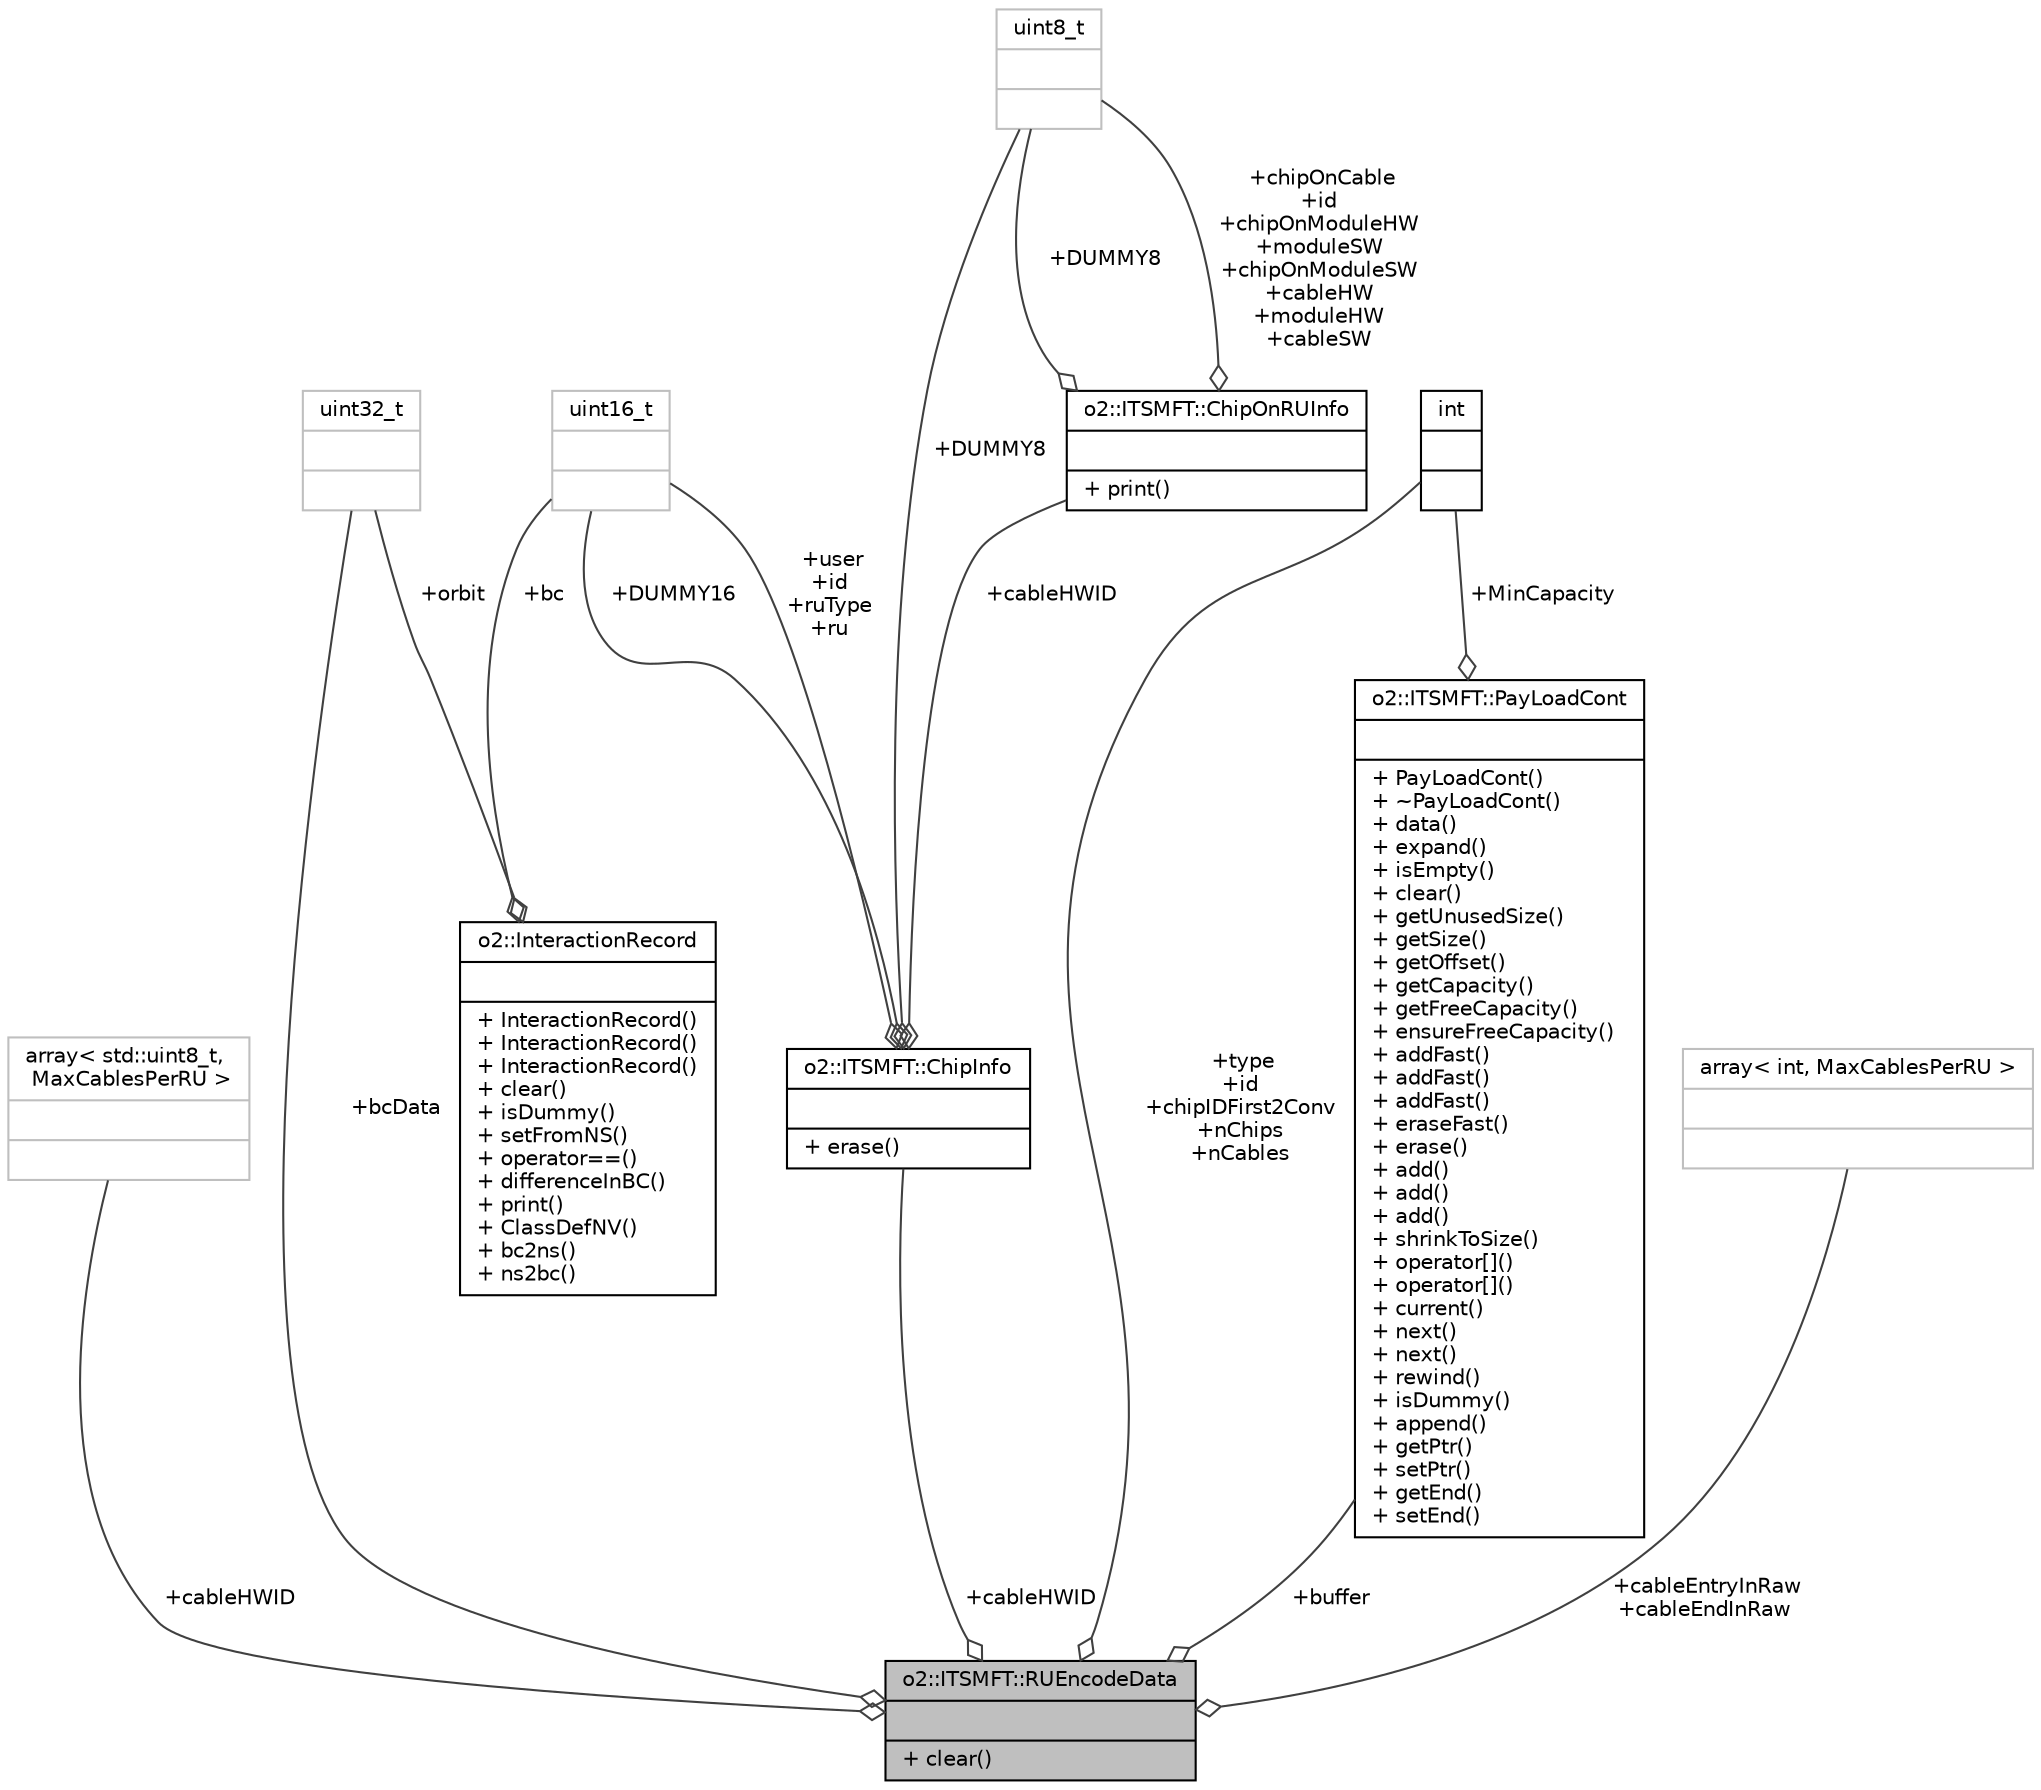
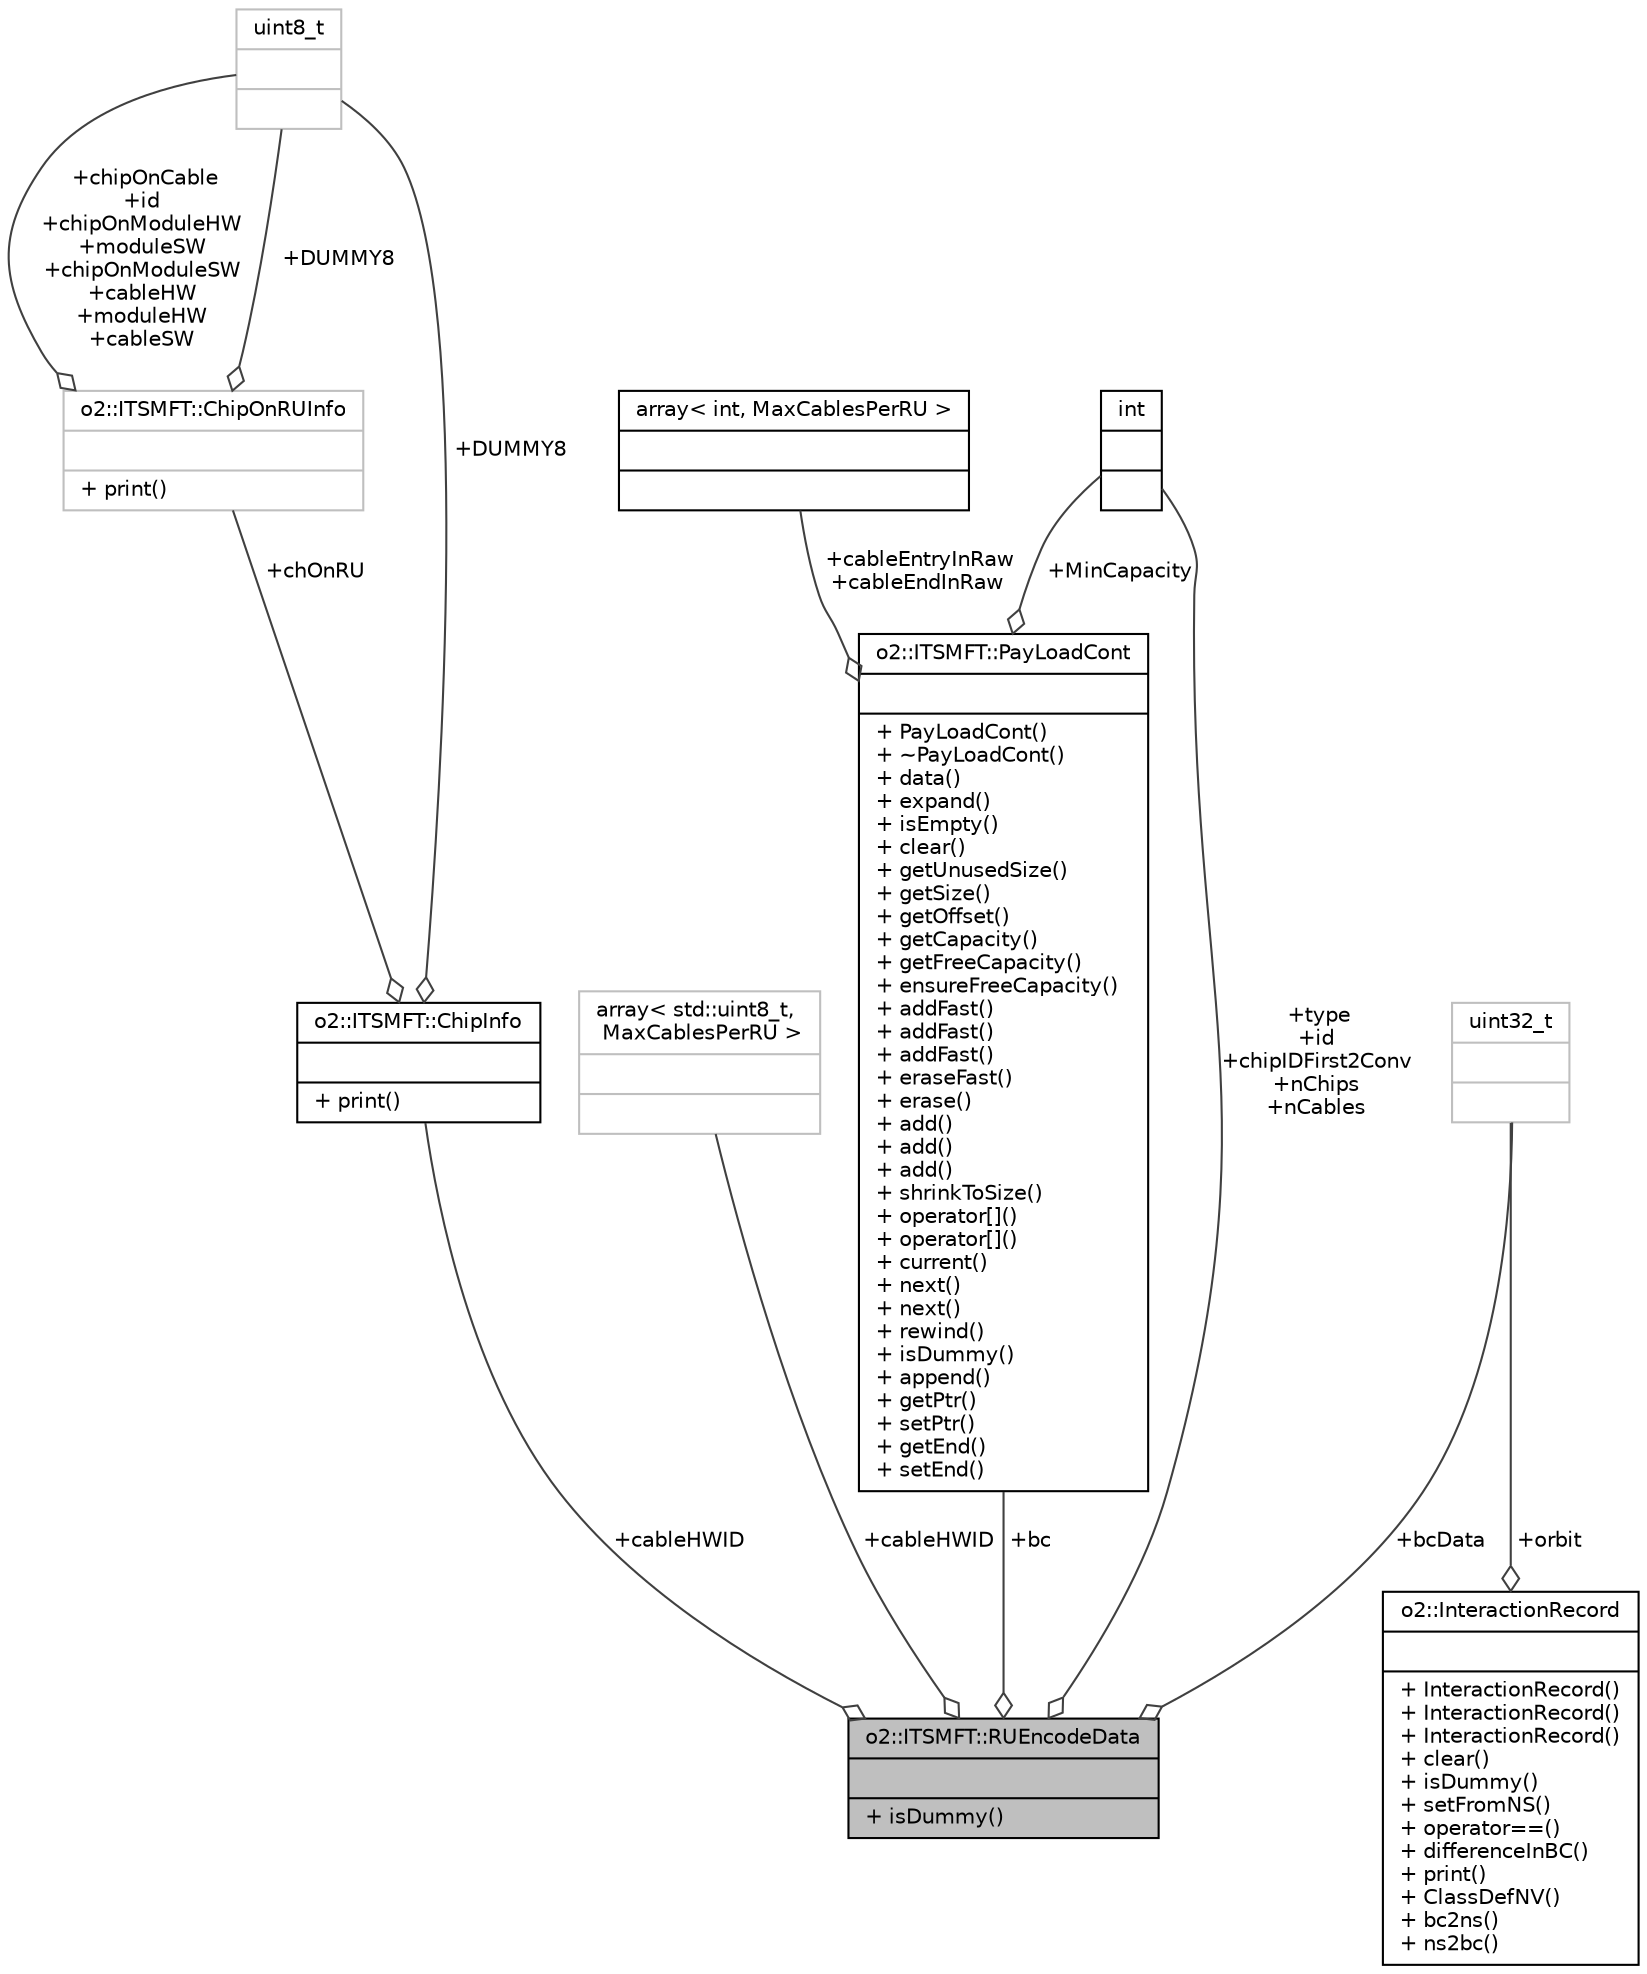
(611, 451) -> none
(1217, 451) -> (213, 451)
(1049, 595) -> (313, 572)
(1858, 1109) -> (794, 451)
(852, 1147) -> (358, 1101)
(1639, 1556) -> (816, 587)
(1328, 1599) -> (1028, 1541)
(947, 1759) -> (935, 1817)
